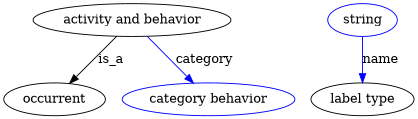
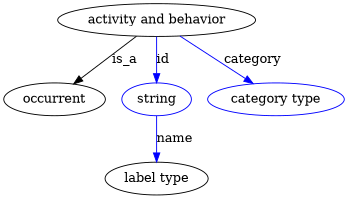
none -> (157, 55)
(209, 99) -> (276, 99)
